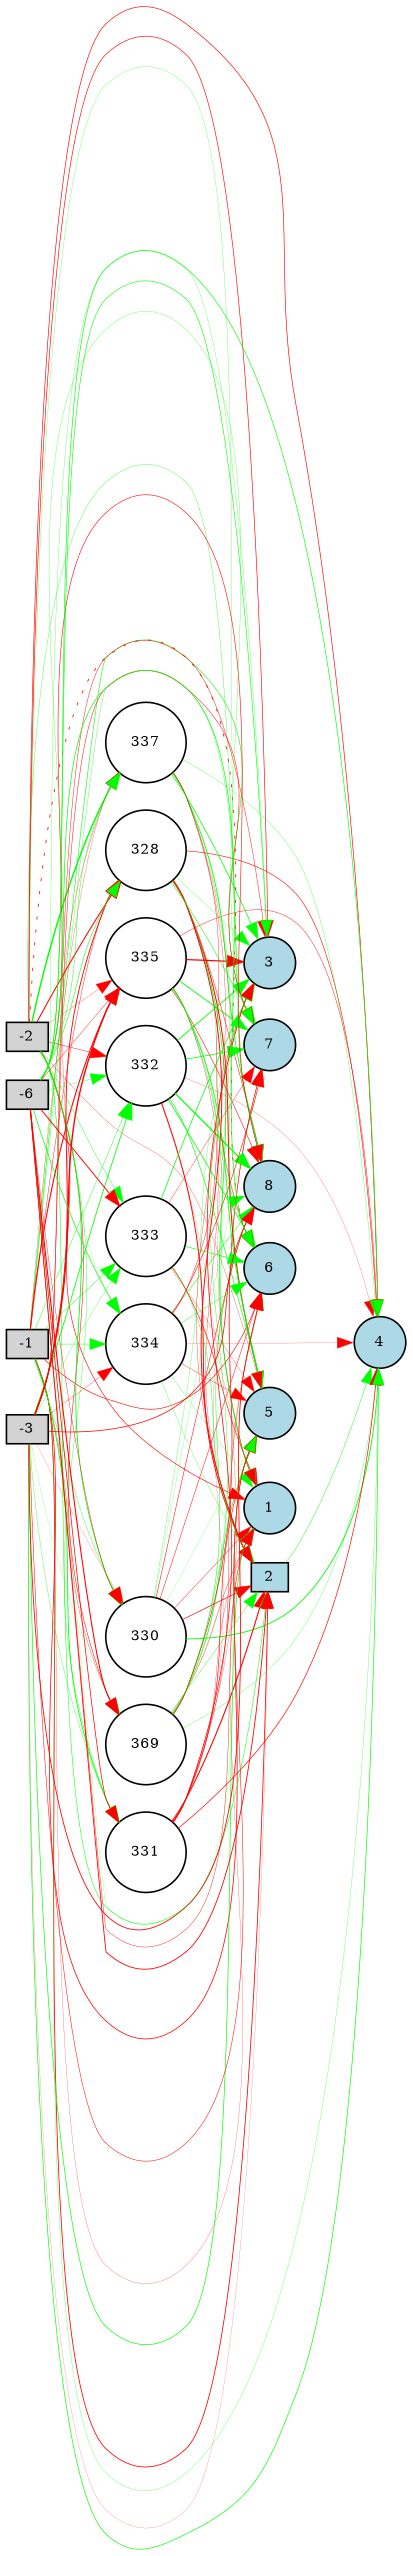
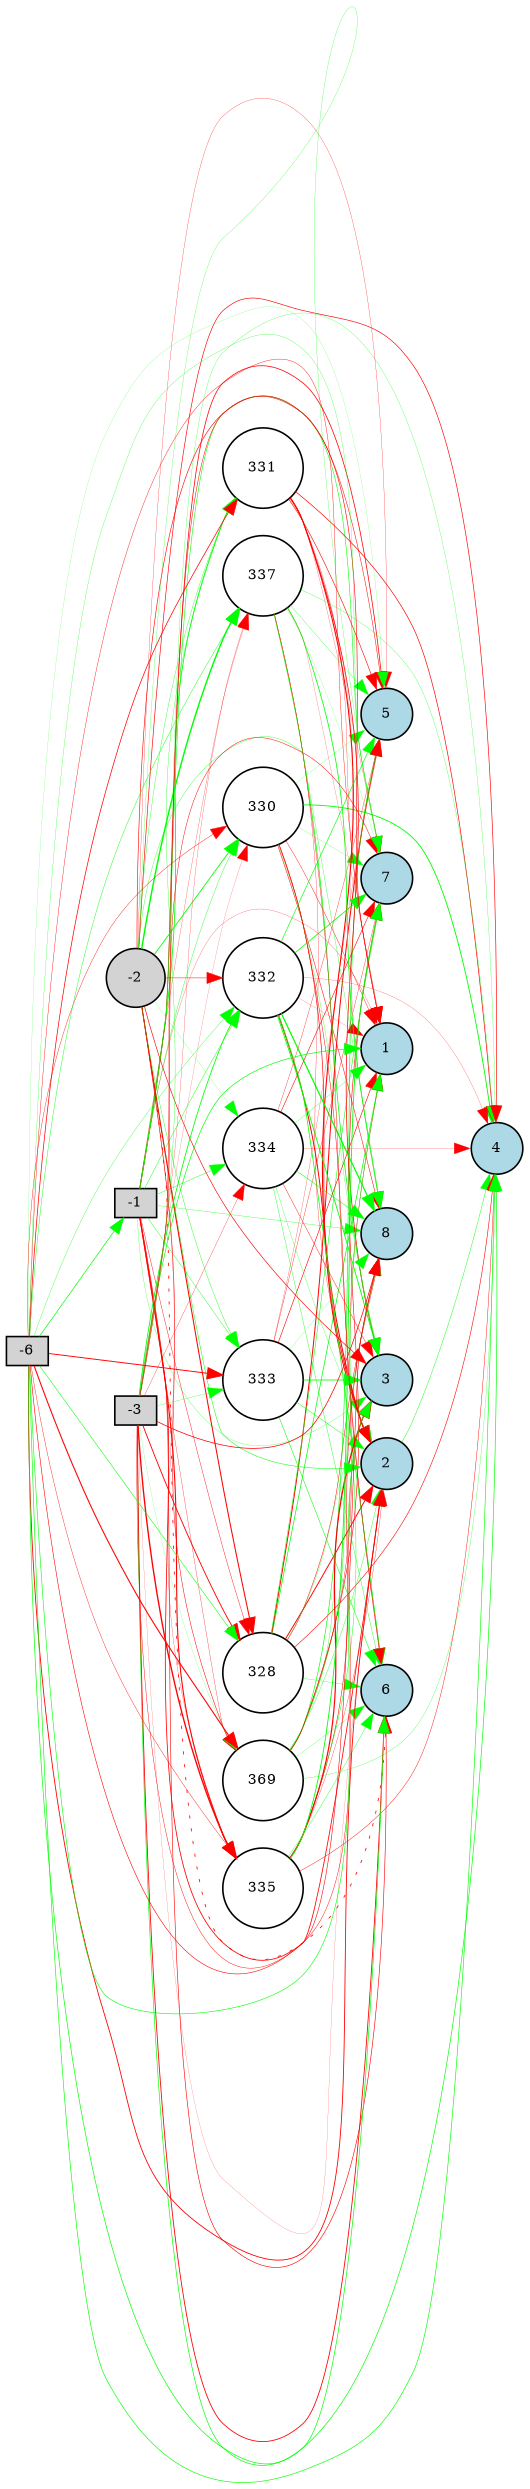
(27, 1037) -> (136, 978)
(226, 1177) -> none
(67, 1206) -> (77, 1284)
(228, 1569) -> none
(270, 1577) -> (387, 1464)
